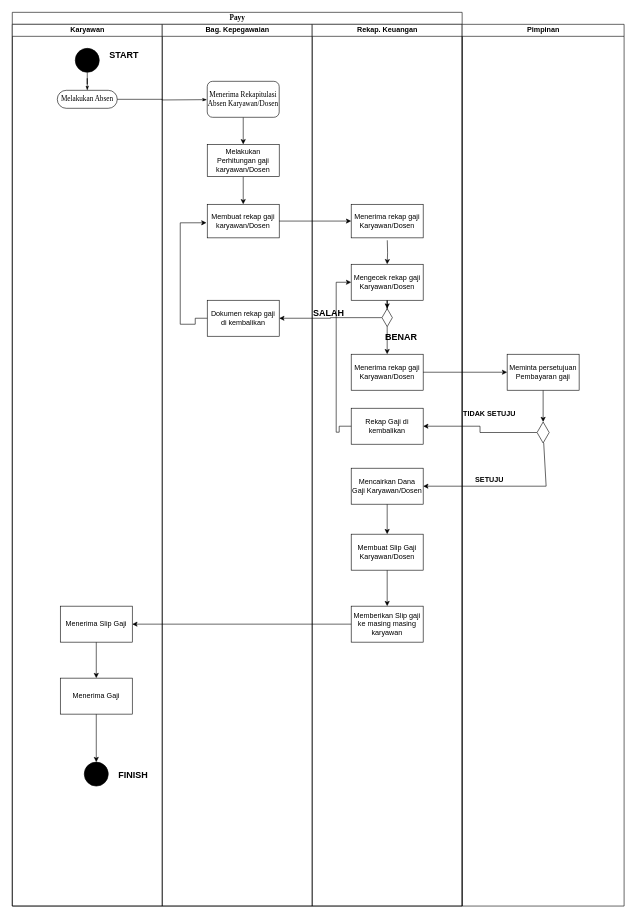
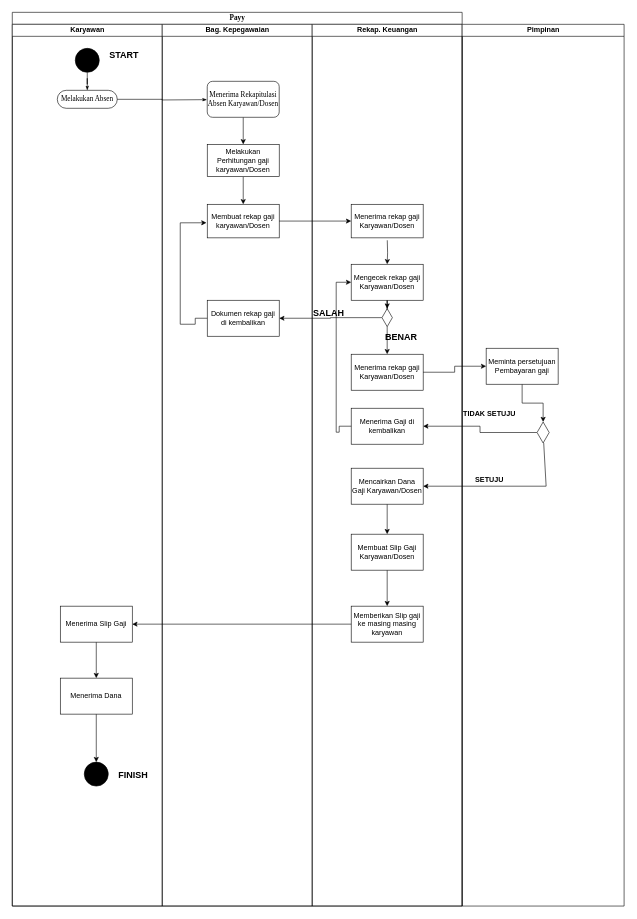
(543, 372) -> (522, 366)
(387, 426) -> (387, 426)
(96, 696) -> (96, 696)
